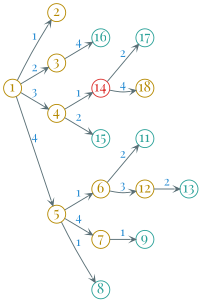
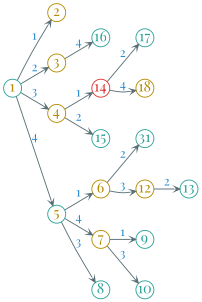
(13, 88) -> (13, 88)
(145, 139) -> (145, 139)
(57, 214) -> (57, 214)
(79, 243) -> (79, 243)
none -> (145, 290)
